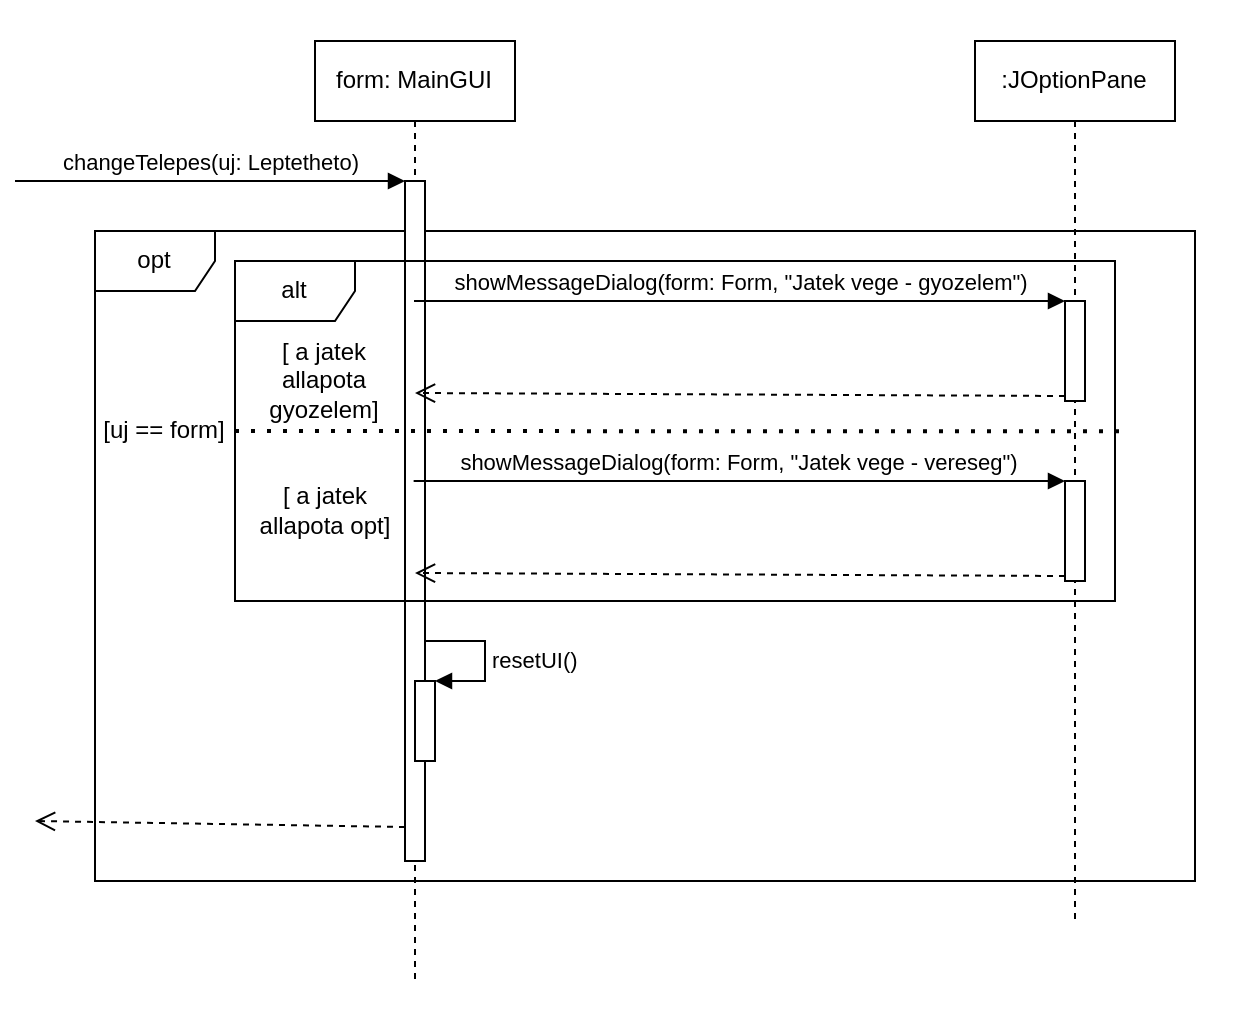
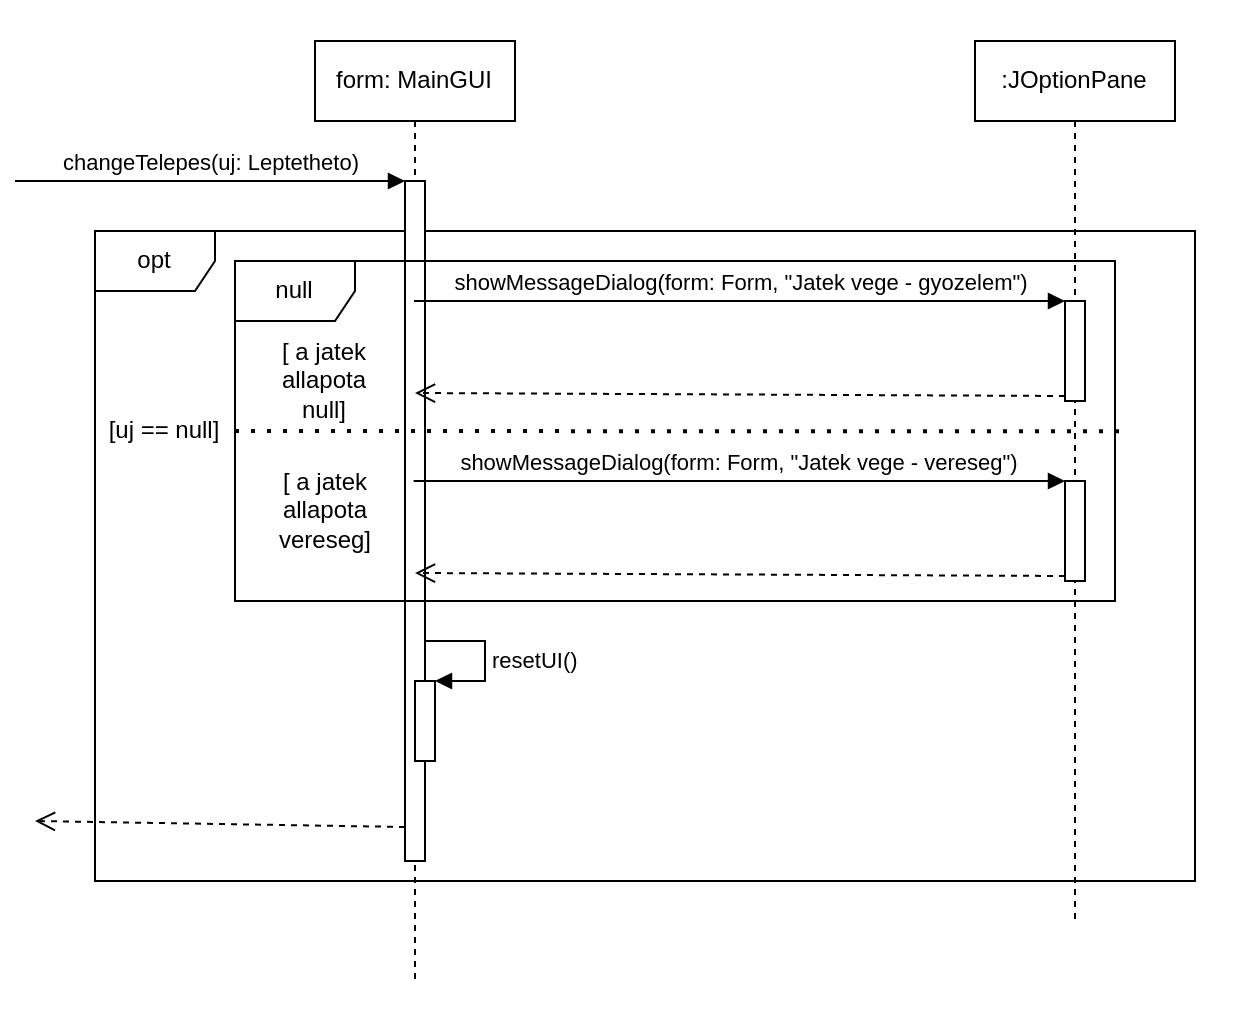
(295, 291) -> (295, 291)
(325, 381) -> (325, 381)
(165, 431) -> (165, 431)
(326, 511) -> (326, 511)
